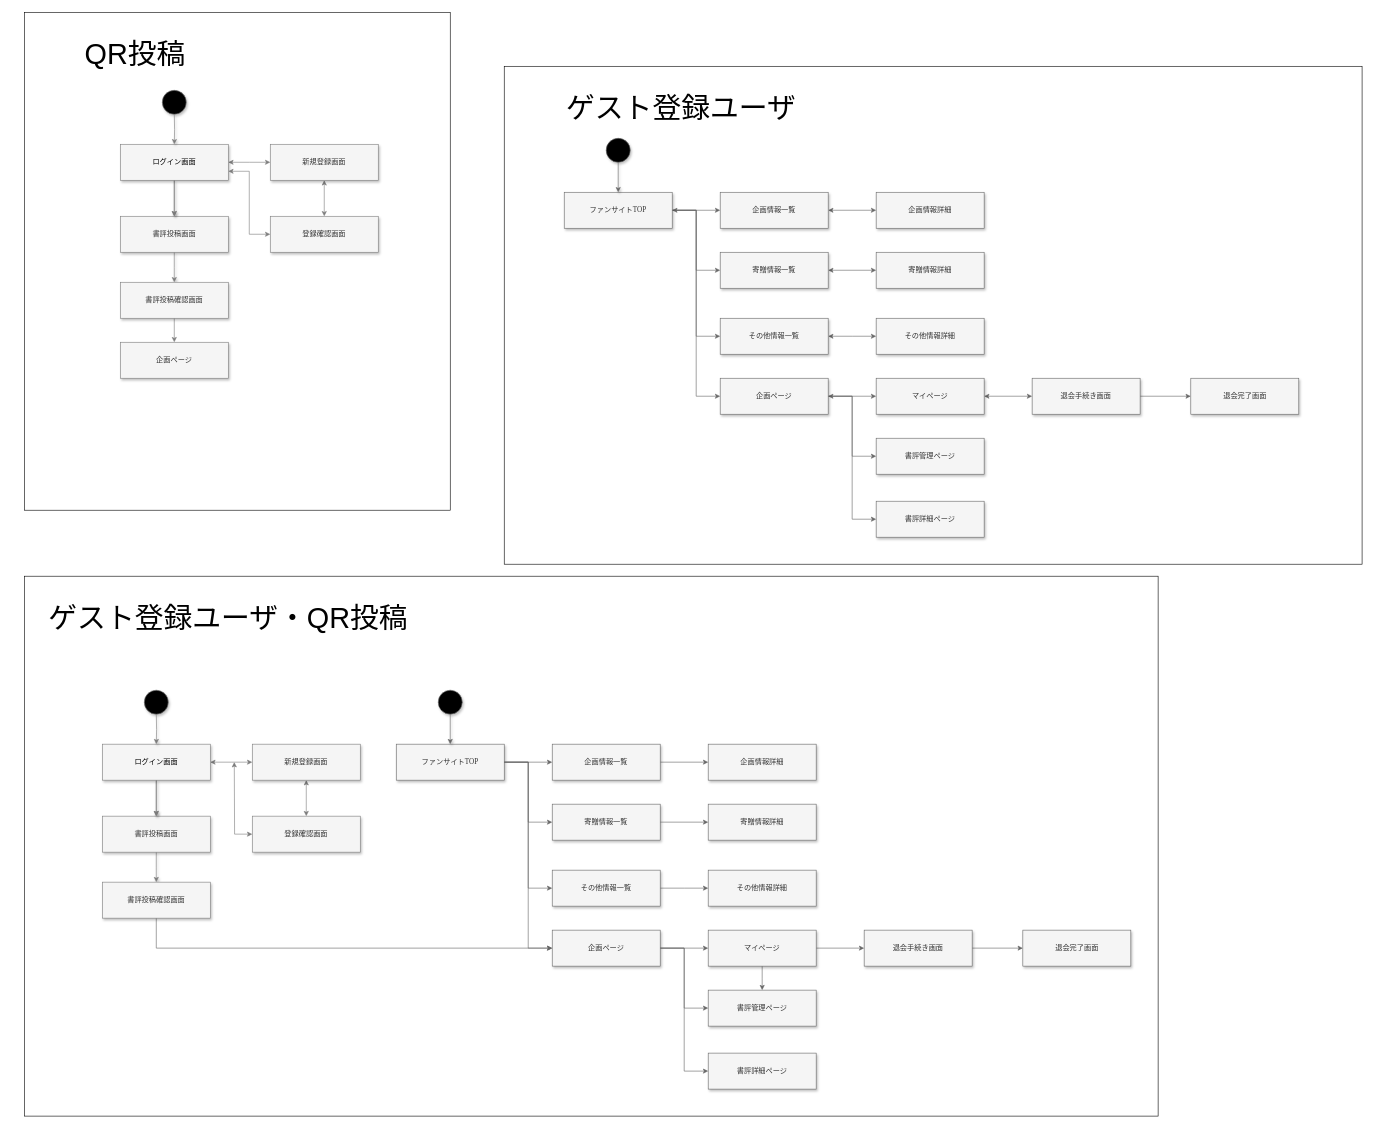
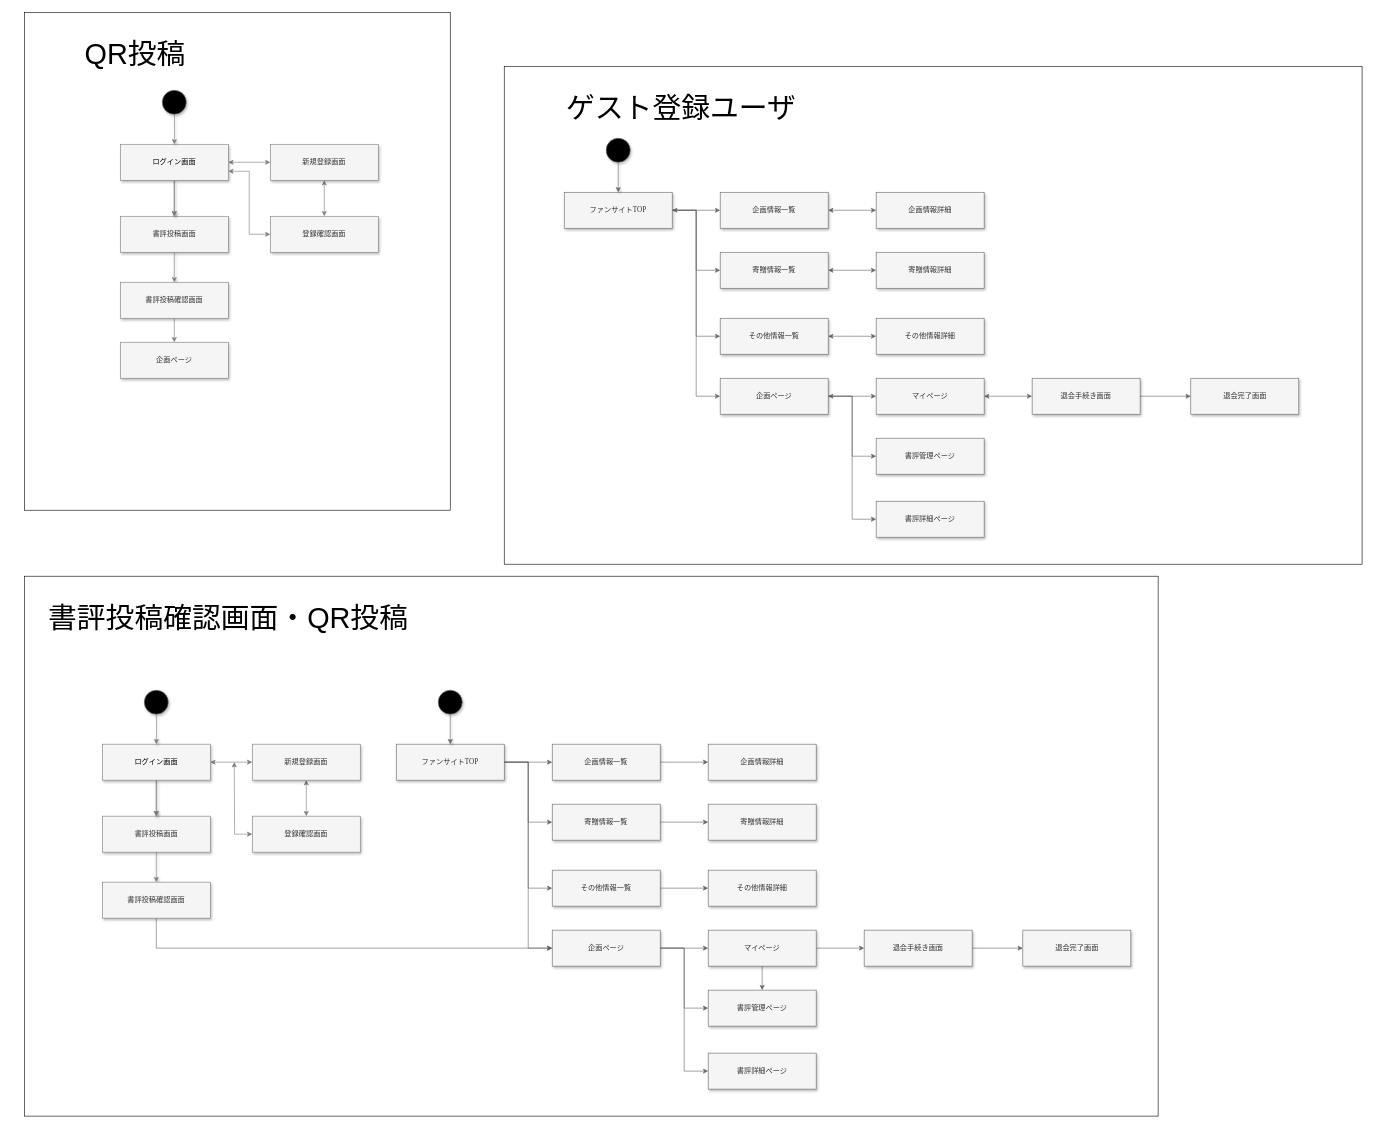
(228, 618) -> (228, 618)
